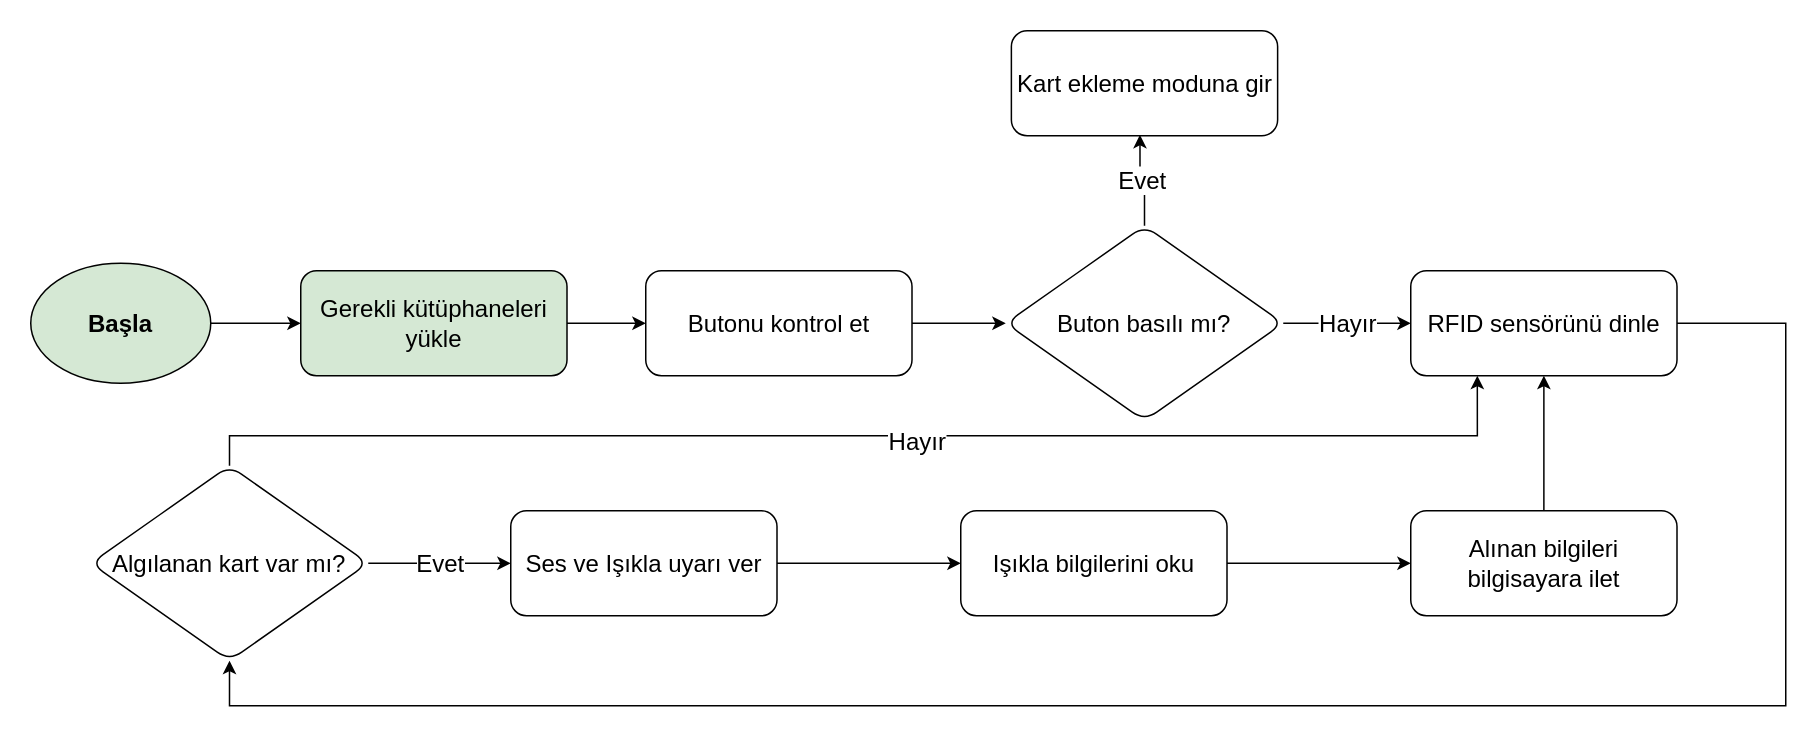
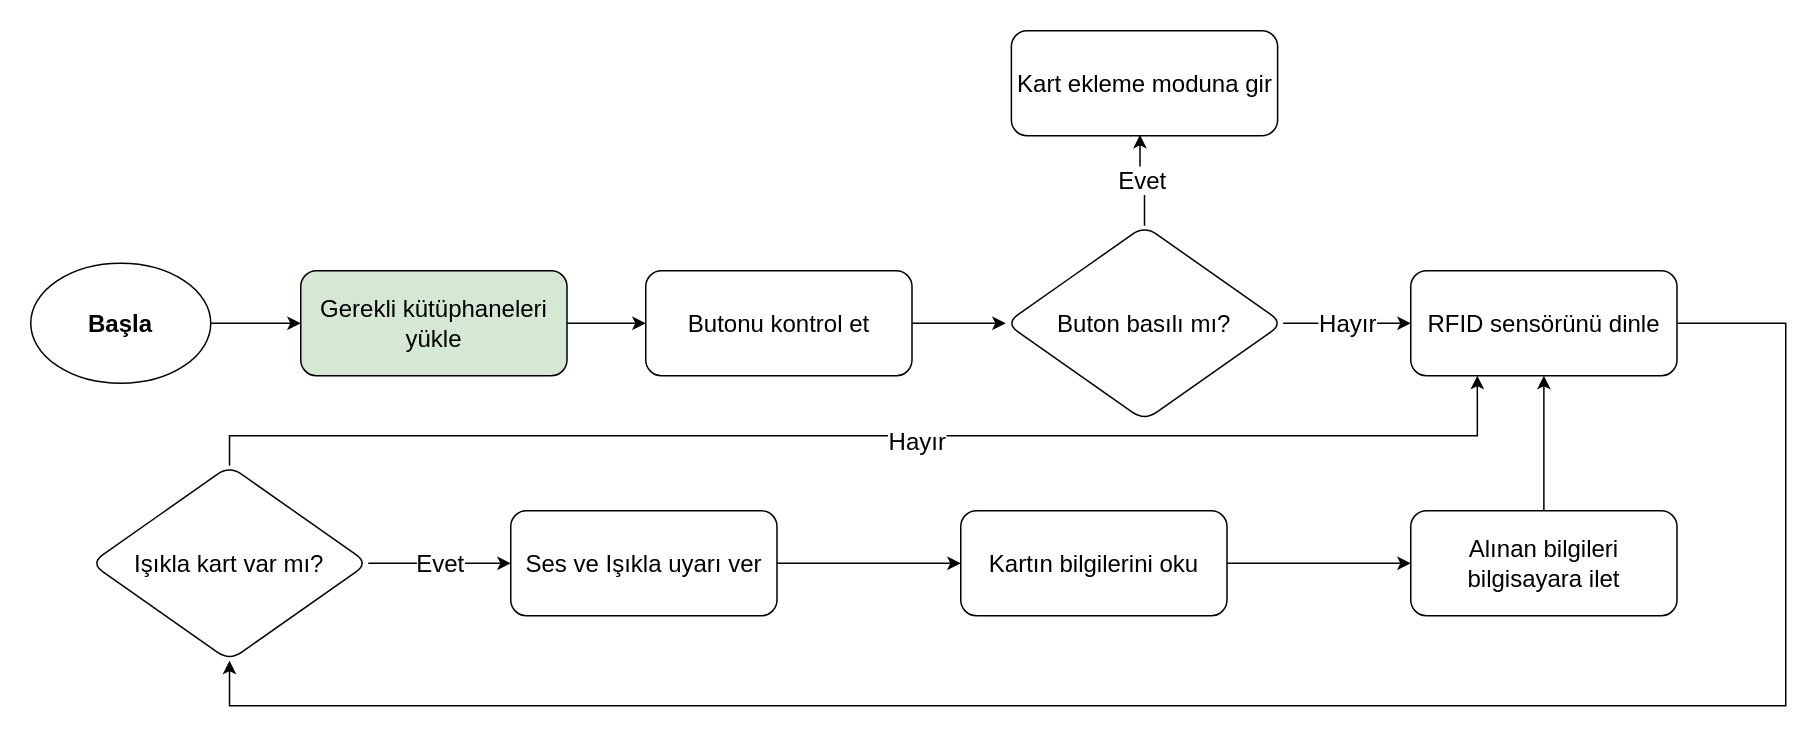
(121, 323) -> (121, 323)
(230, 563) -> (230, 563)
(1094, 563) -> (1094, 563)
